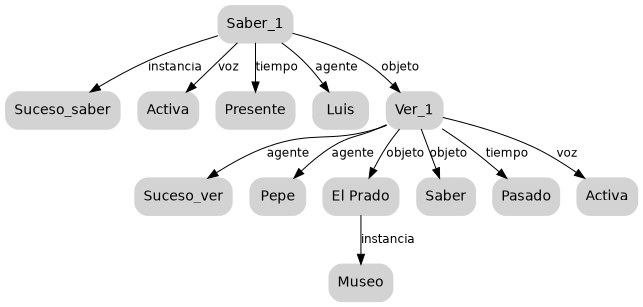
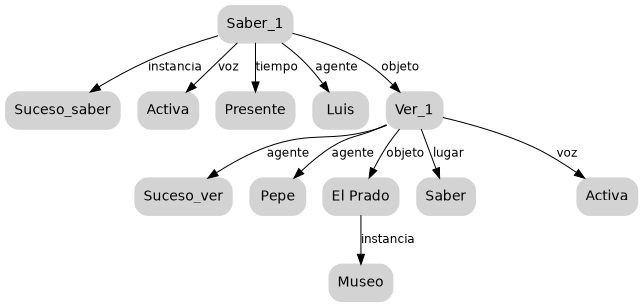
(449, 154) -> (449, 154)
(526, 197) -> none
